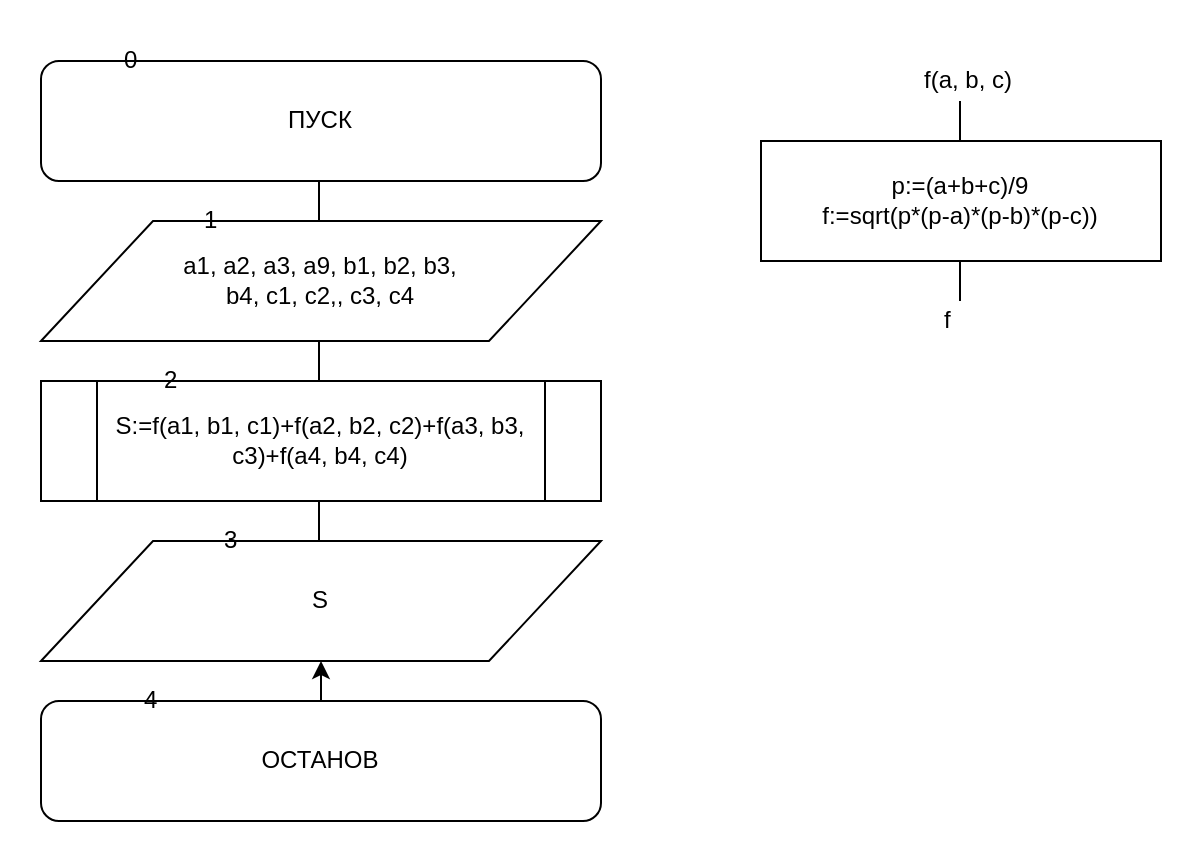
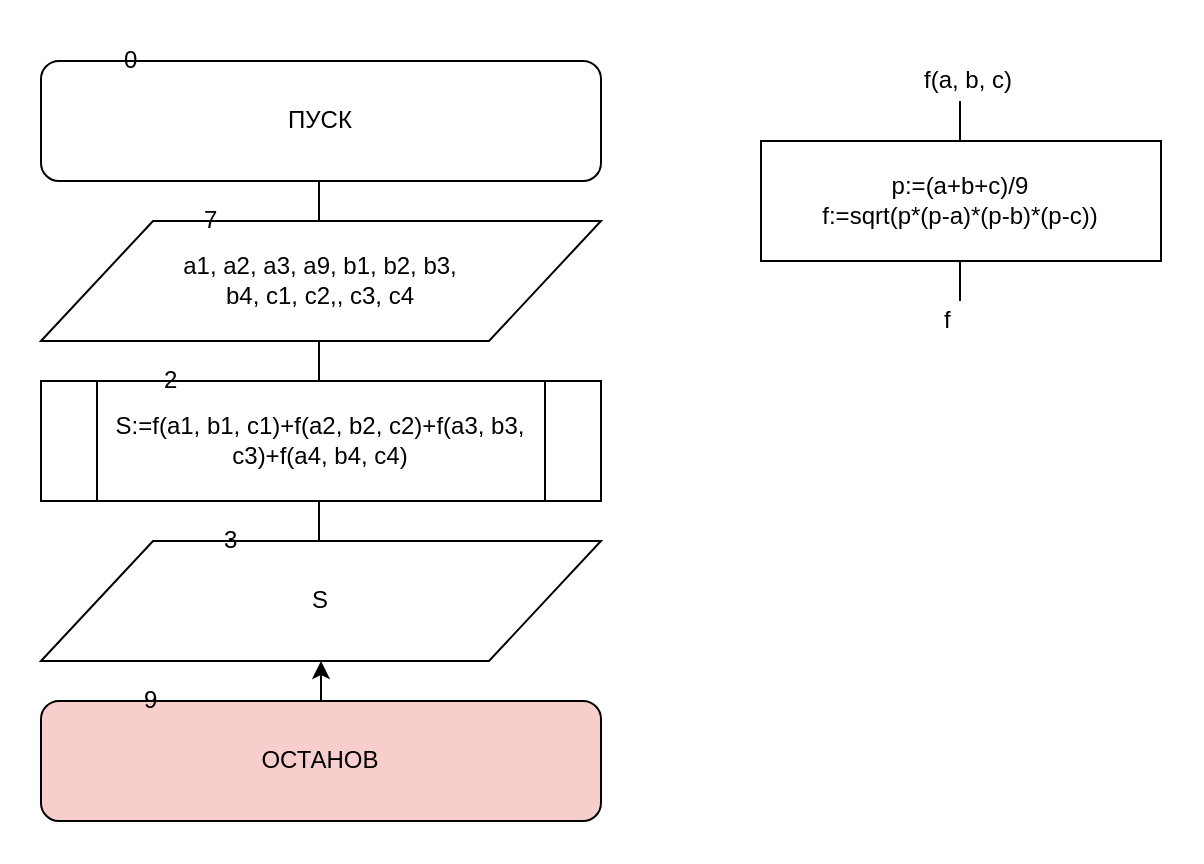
(212, 221) -> (212, 221)
(152, 701) -> (152, 701)
(321, 761) -> (321, 761)
